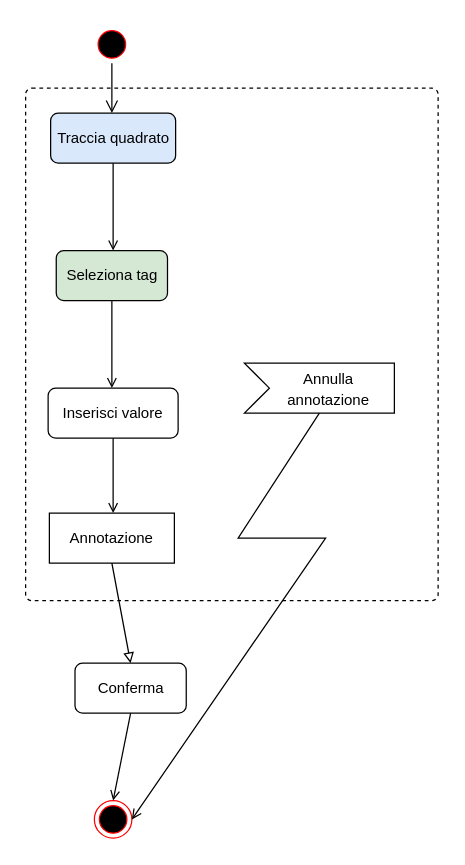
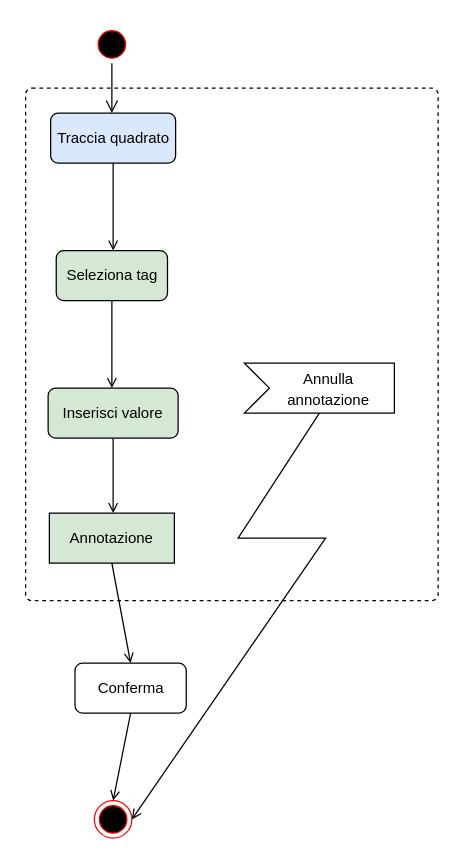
(113, 413) -> (113, 413)
(112, 538) -> (112, 538)
(128, 651) -> (129, 655)
